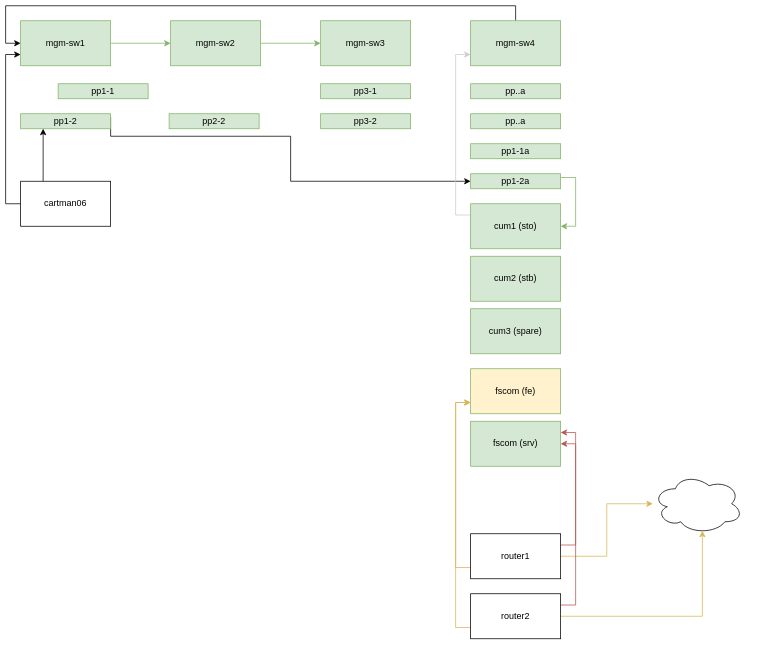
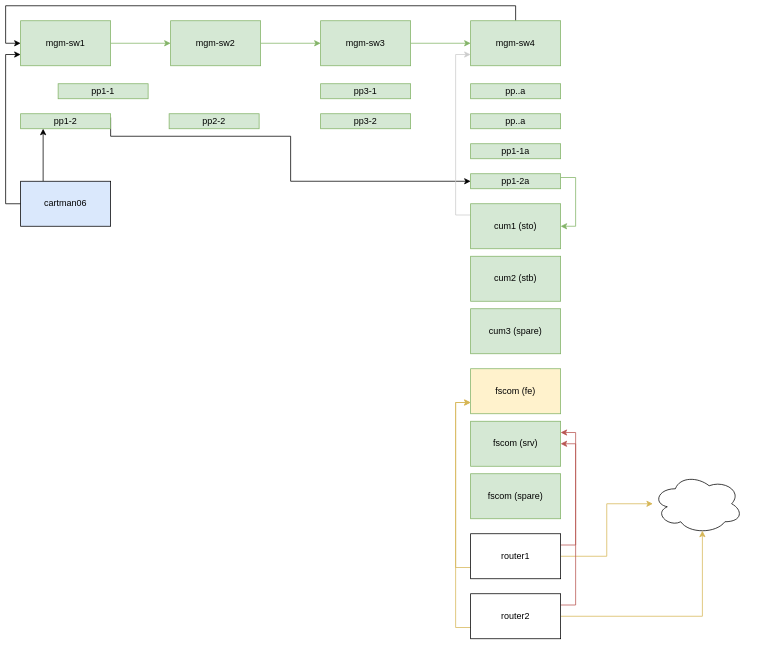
none -> (438, 43)
(66, 204) -> (66, 204)
none -> (516, 496)
